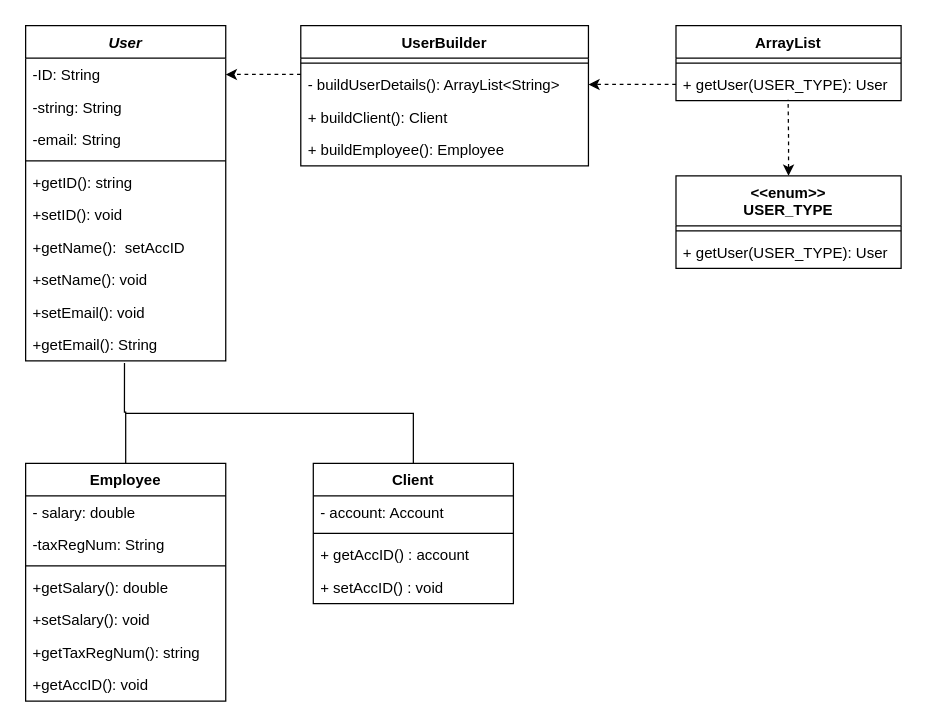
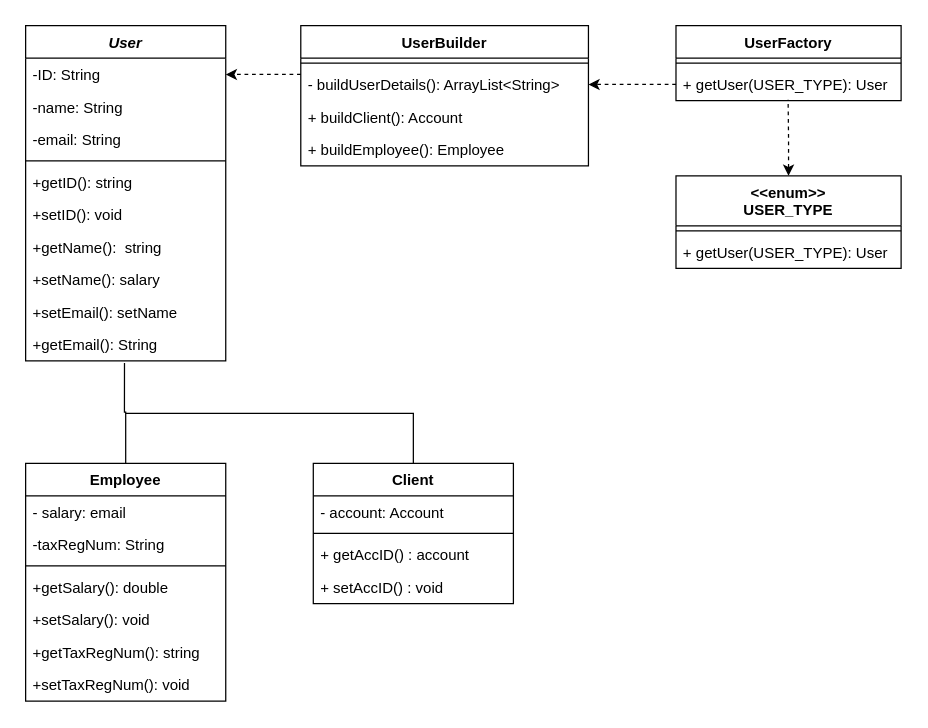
(788, 43) -> (788, 43)
(88, 108) -> (81, 108)
(387, 118) -> (395, 118)
(117, 248) -> (106, 248)
(94, 280) -> (102, 280)
(94, 313) -> (109, 313)
(90, 513) -> (84, 513)
(98, 685) -> (115, 685)
